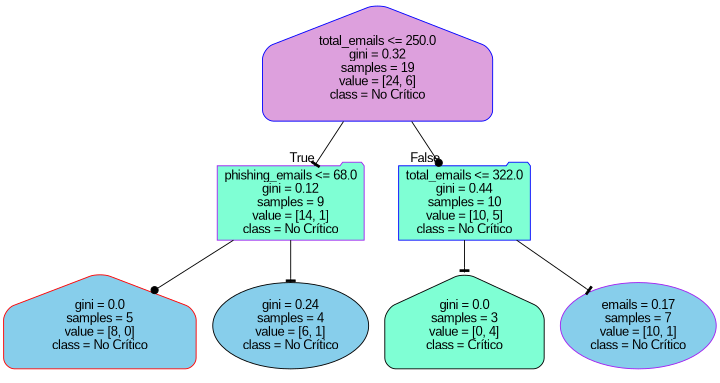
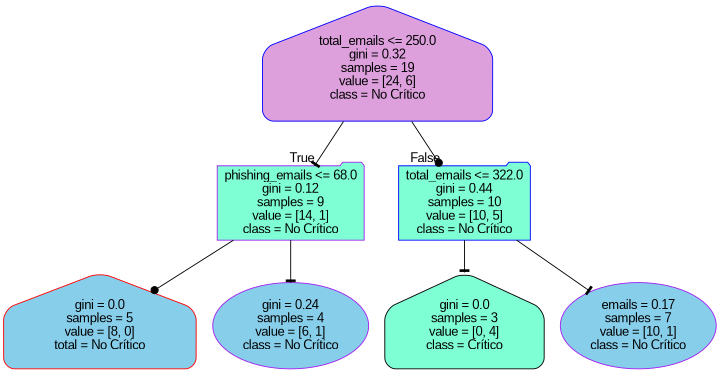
(100, 326) -> (100, 326)
(291, 326) -> (291, 326)
